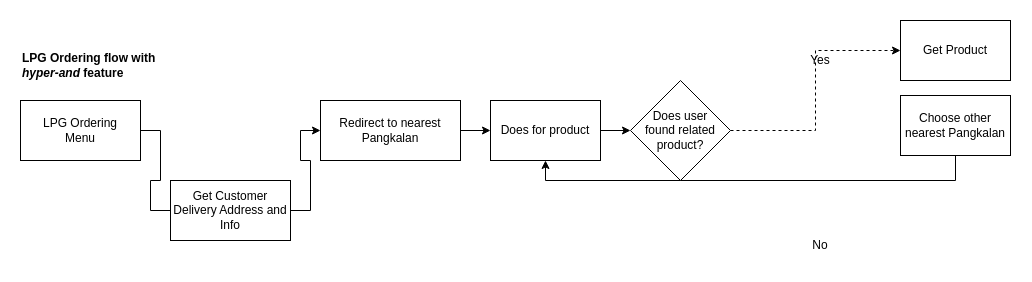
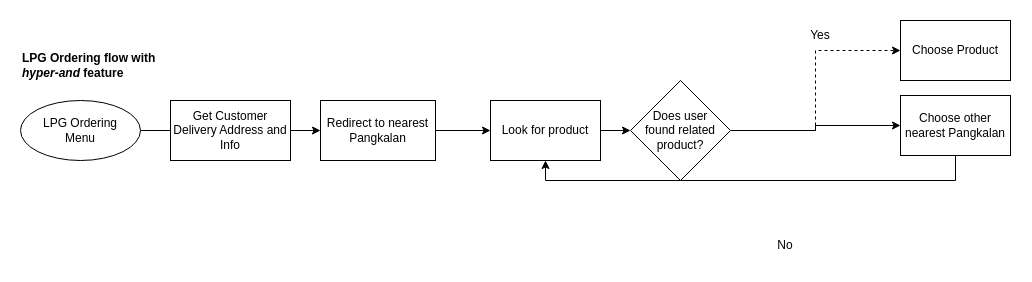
(956, 51) -> (956, 51)
(821, 61) -> (821, 36)
none -> (855, 126)
(81, 131) -> (81, 131)
(391, 131) -> (378, 131)
(546, 131) -> (546, 131)
(231, 211) -> (231, 131)
(821, 246) -> (786, 246)
